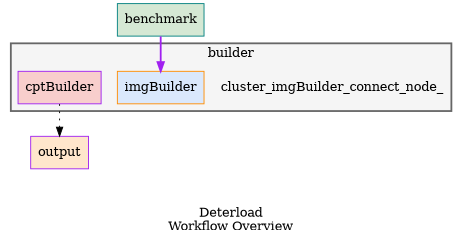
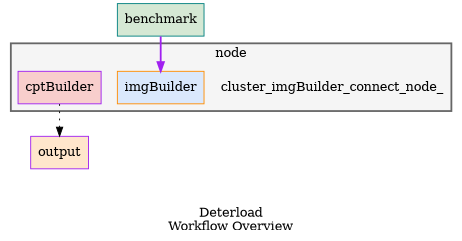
(231, 54) -> (231, 54)
